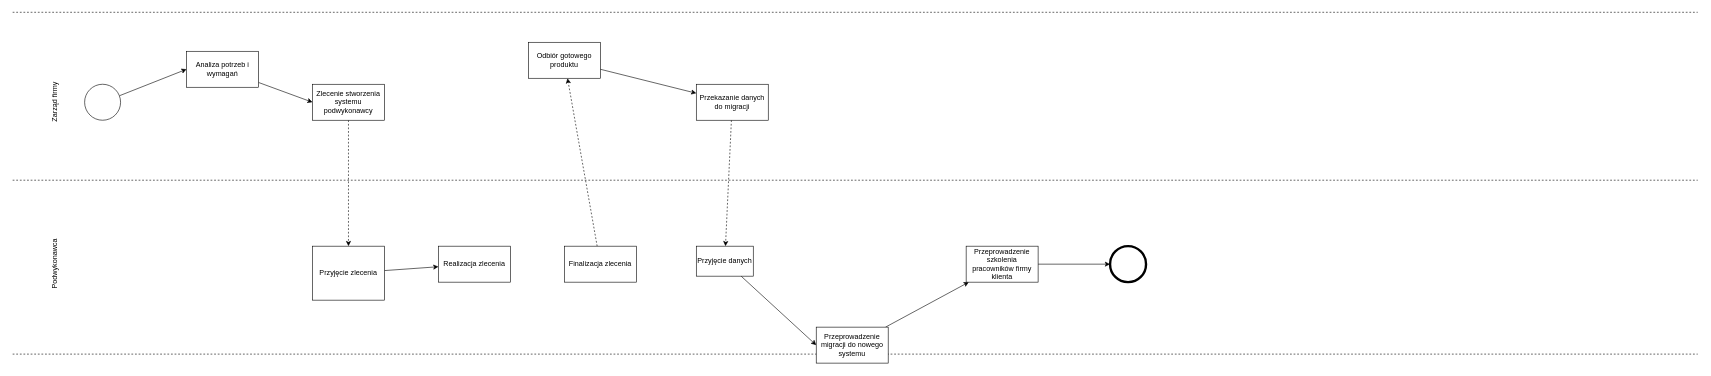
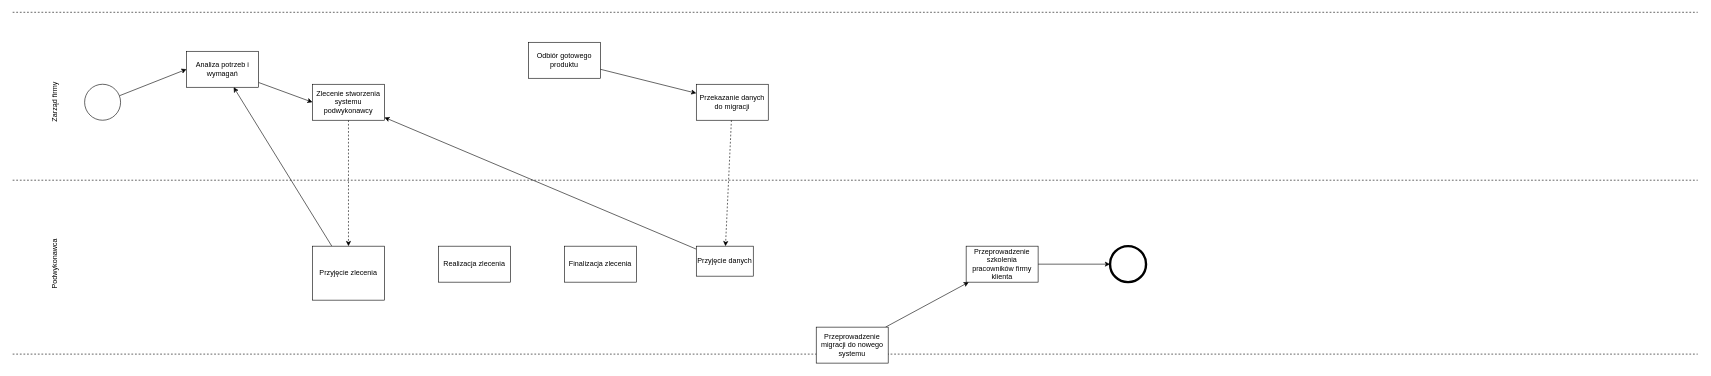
(577, 133) -> none
(409, 269) -> (283, 167)
(762, 295) -> (617, 216)
